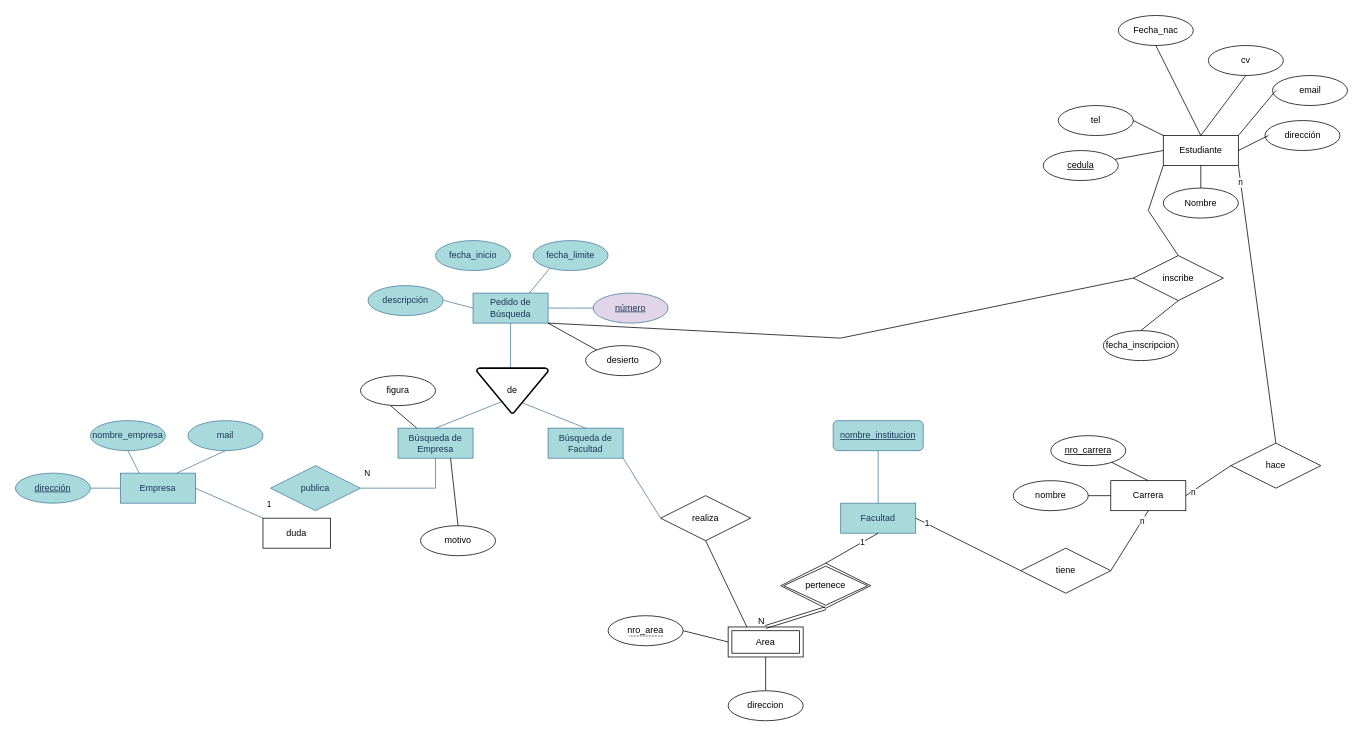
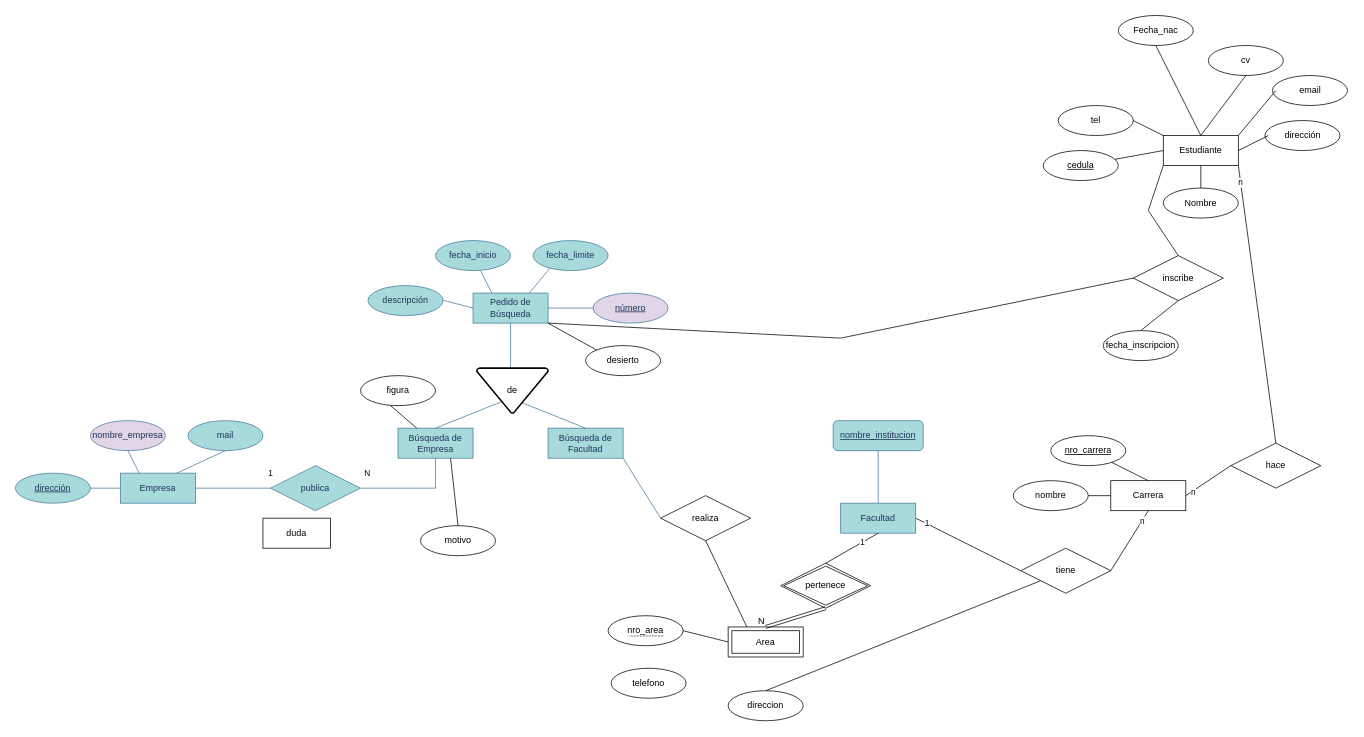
none -> (486, 281)
(128, 435) -> (128, 435)
(229, 503) -> (232, 488)
(765, 674) -> (903, 635)
none -> (648, 683)
